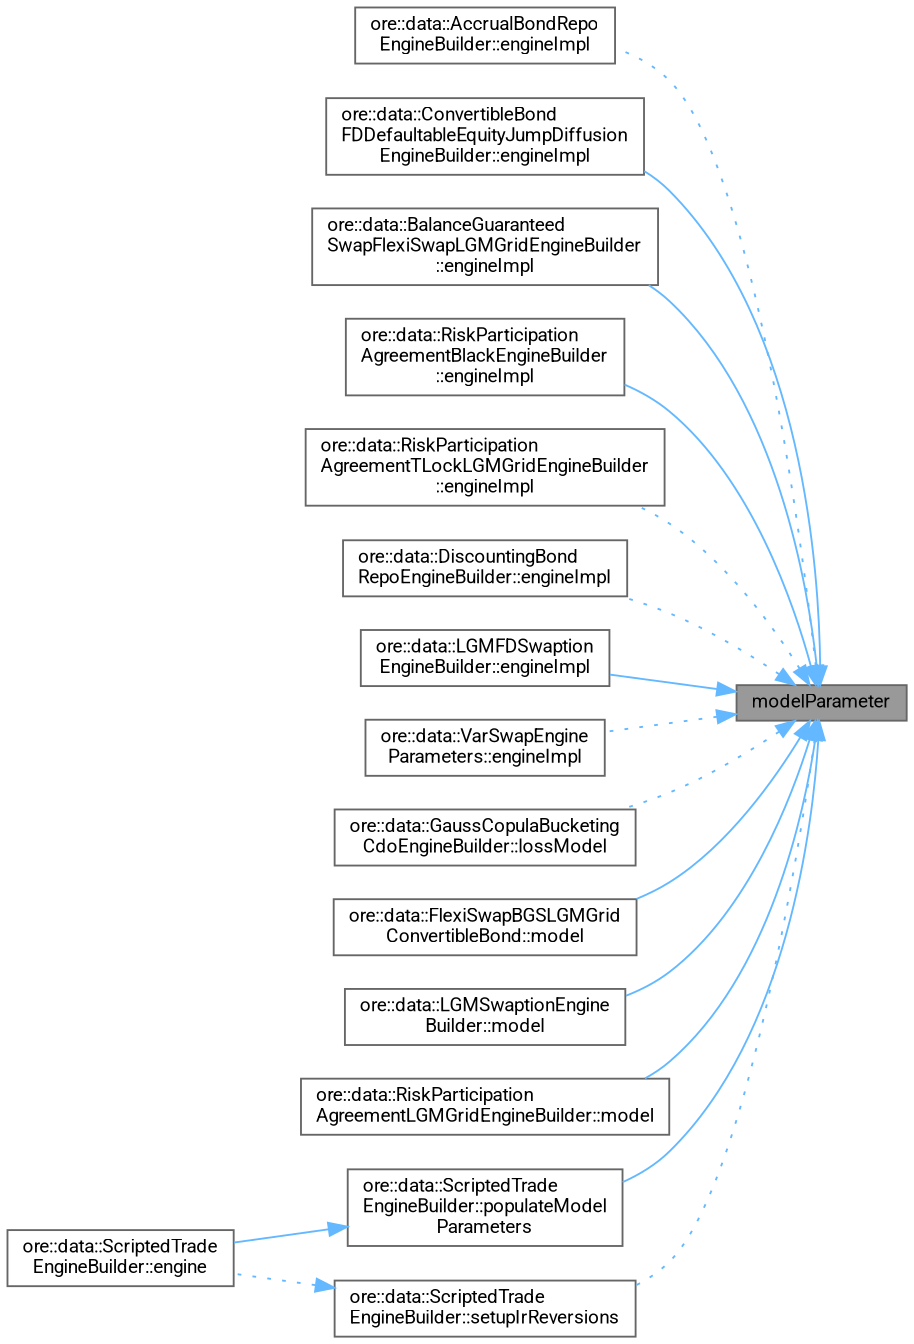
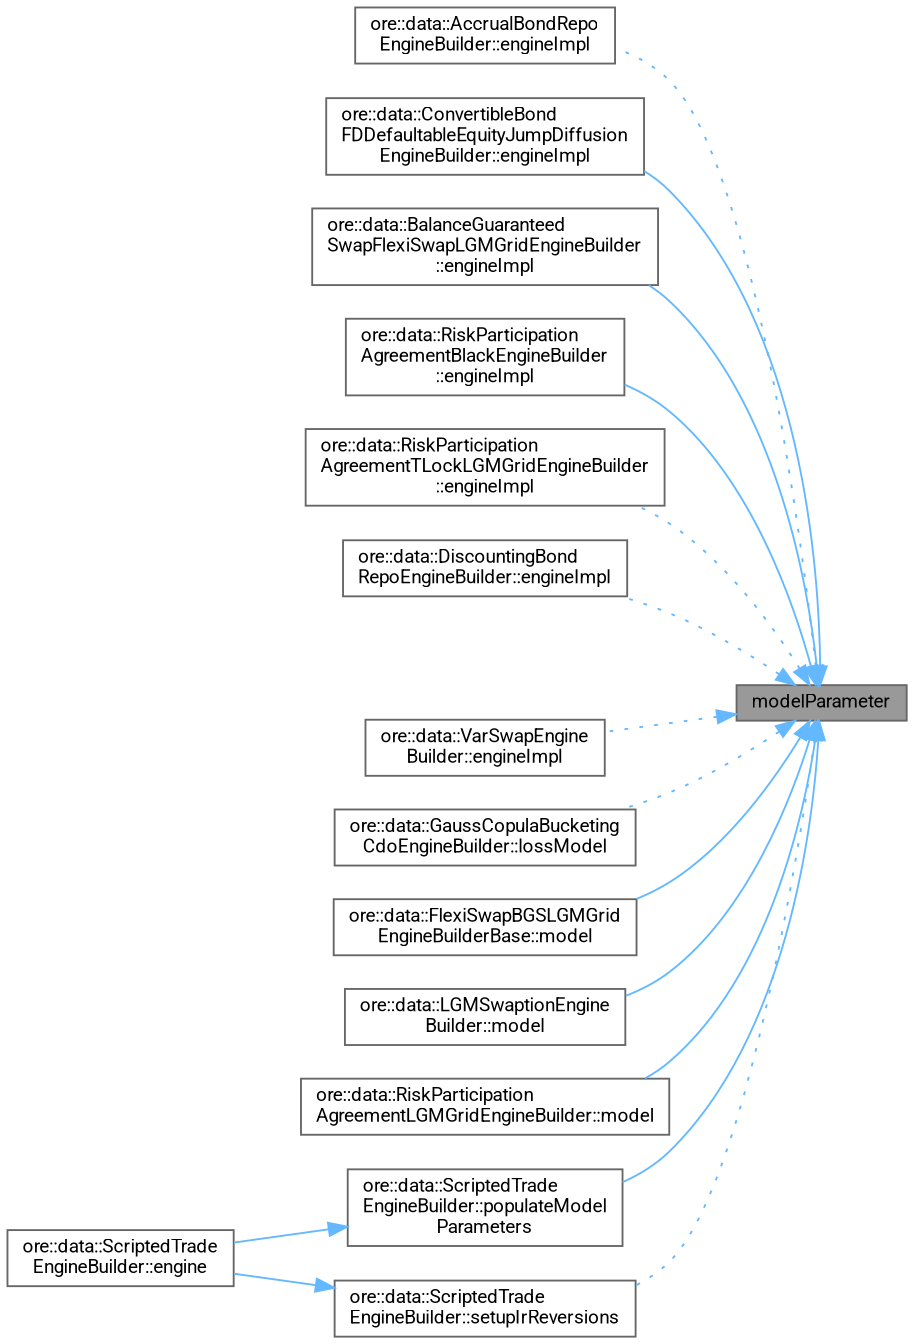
(485, 658) -> none
(485, 748) -> (485, 748)
(485, 927) -> (485, 927)
(275, 1279) -> (275, 1279)
